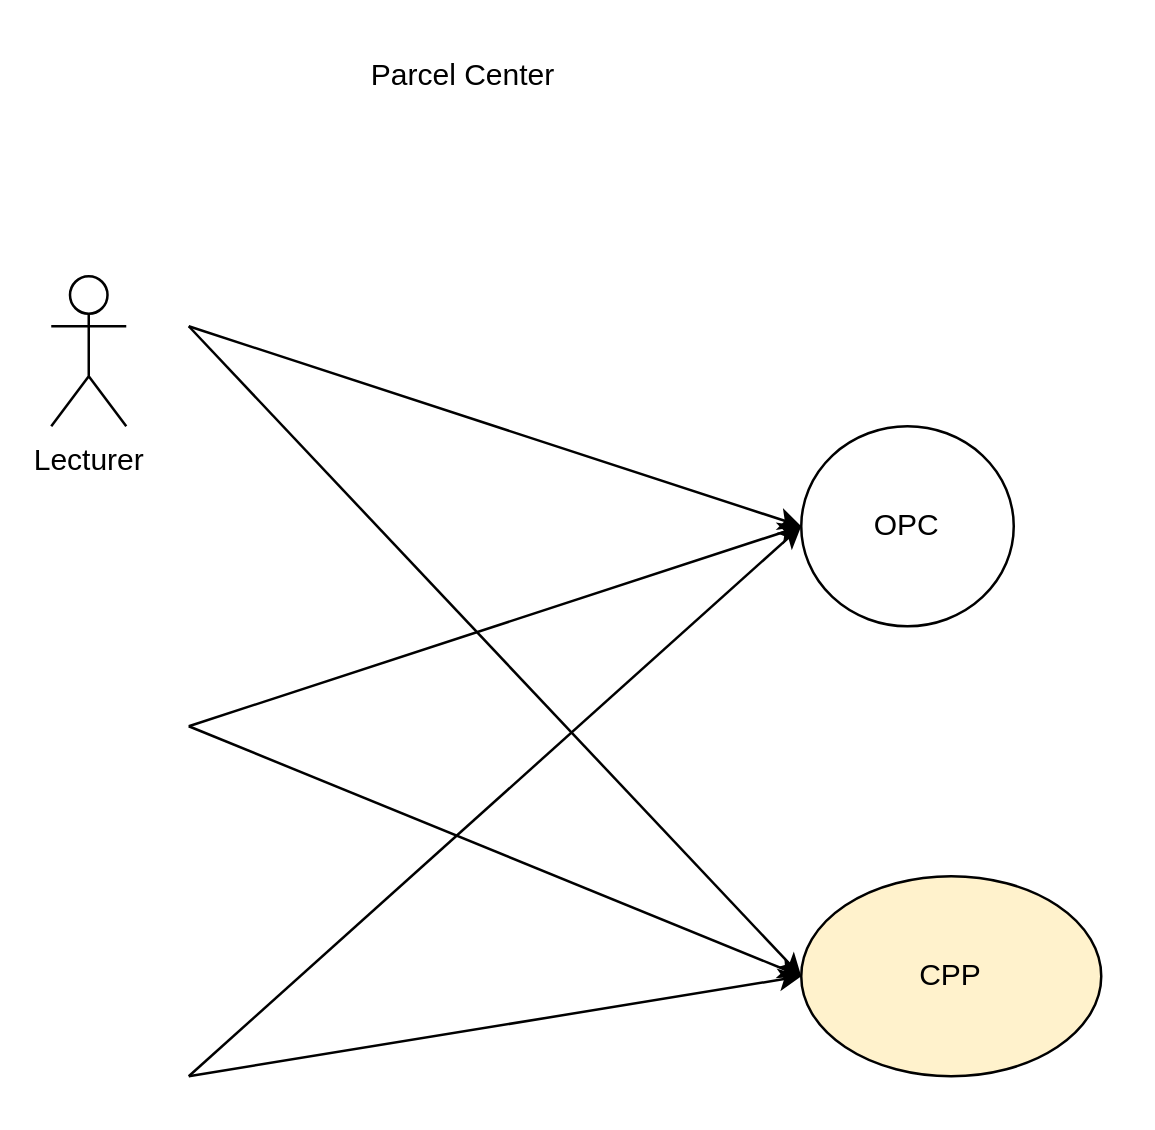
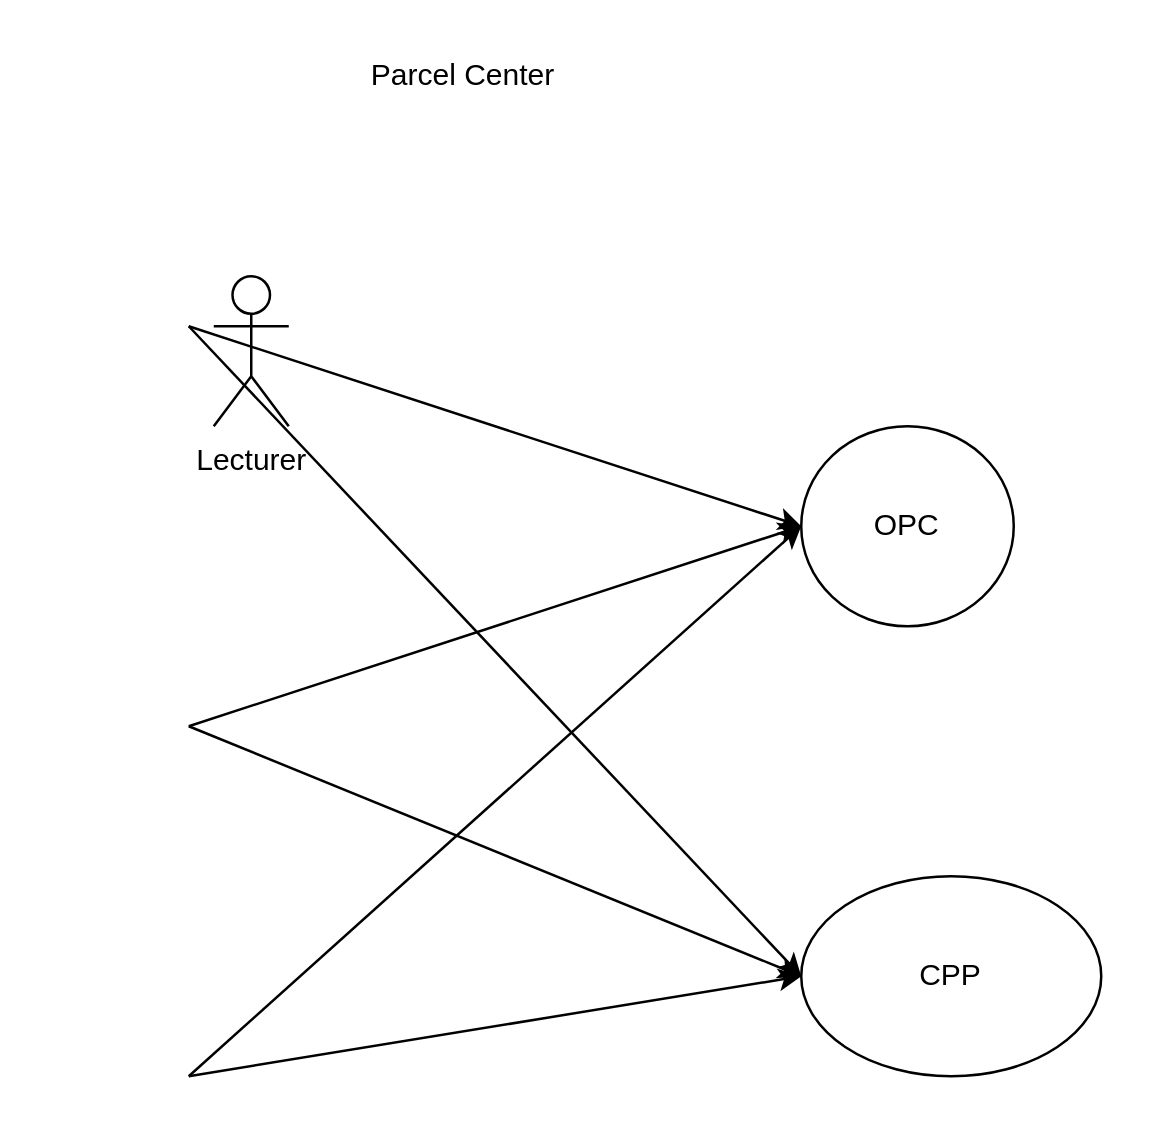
(89, 351) -> (251, 351)
(951, 976) -> (951, 976)
